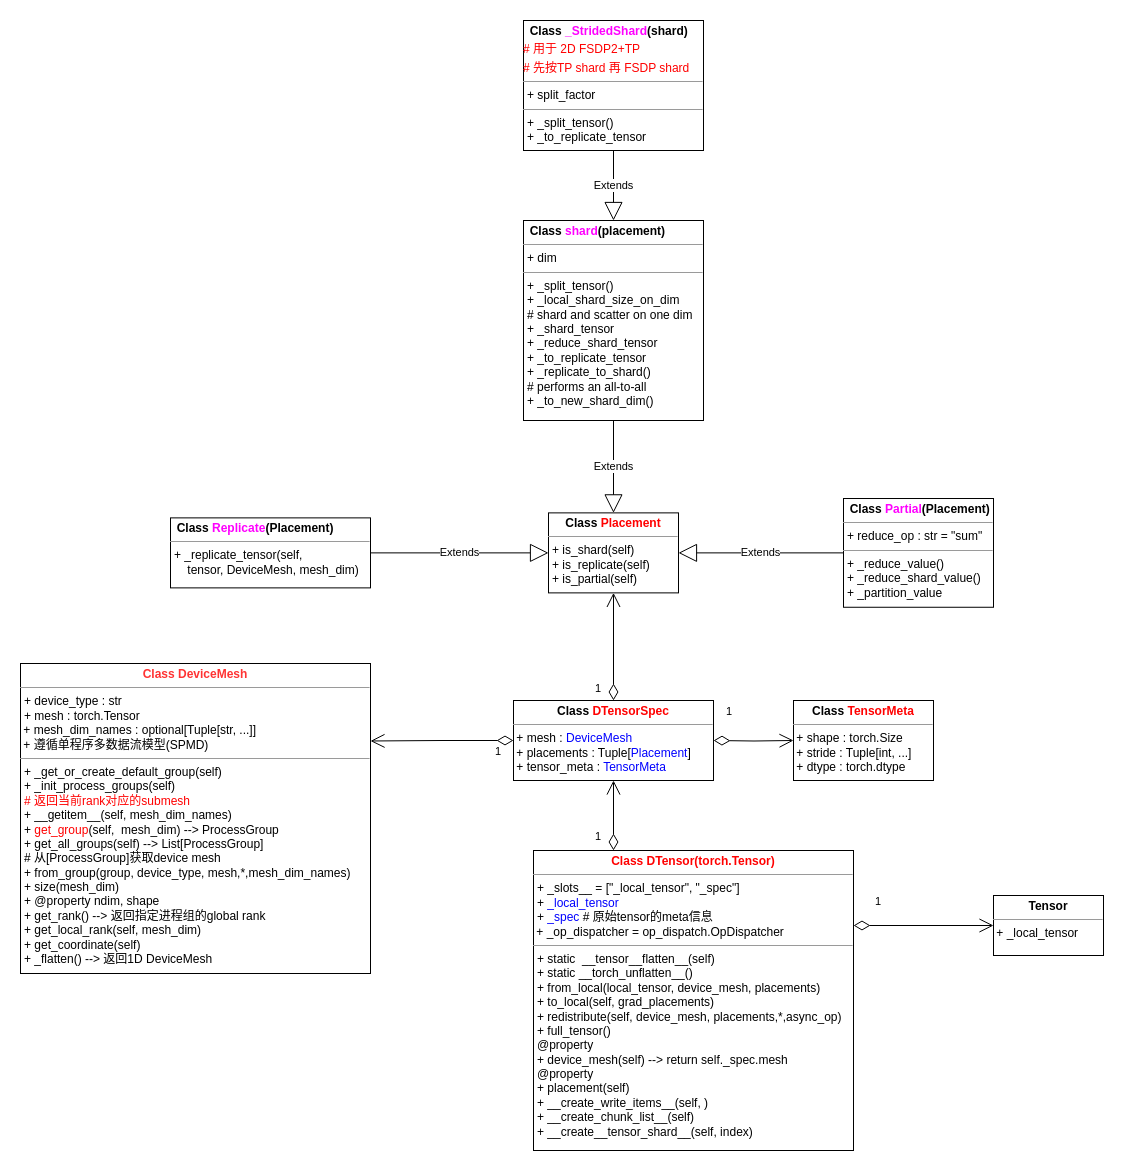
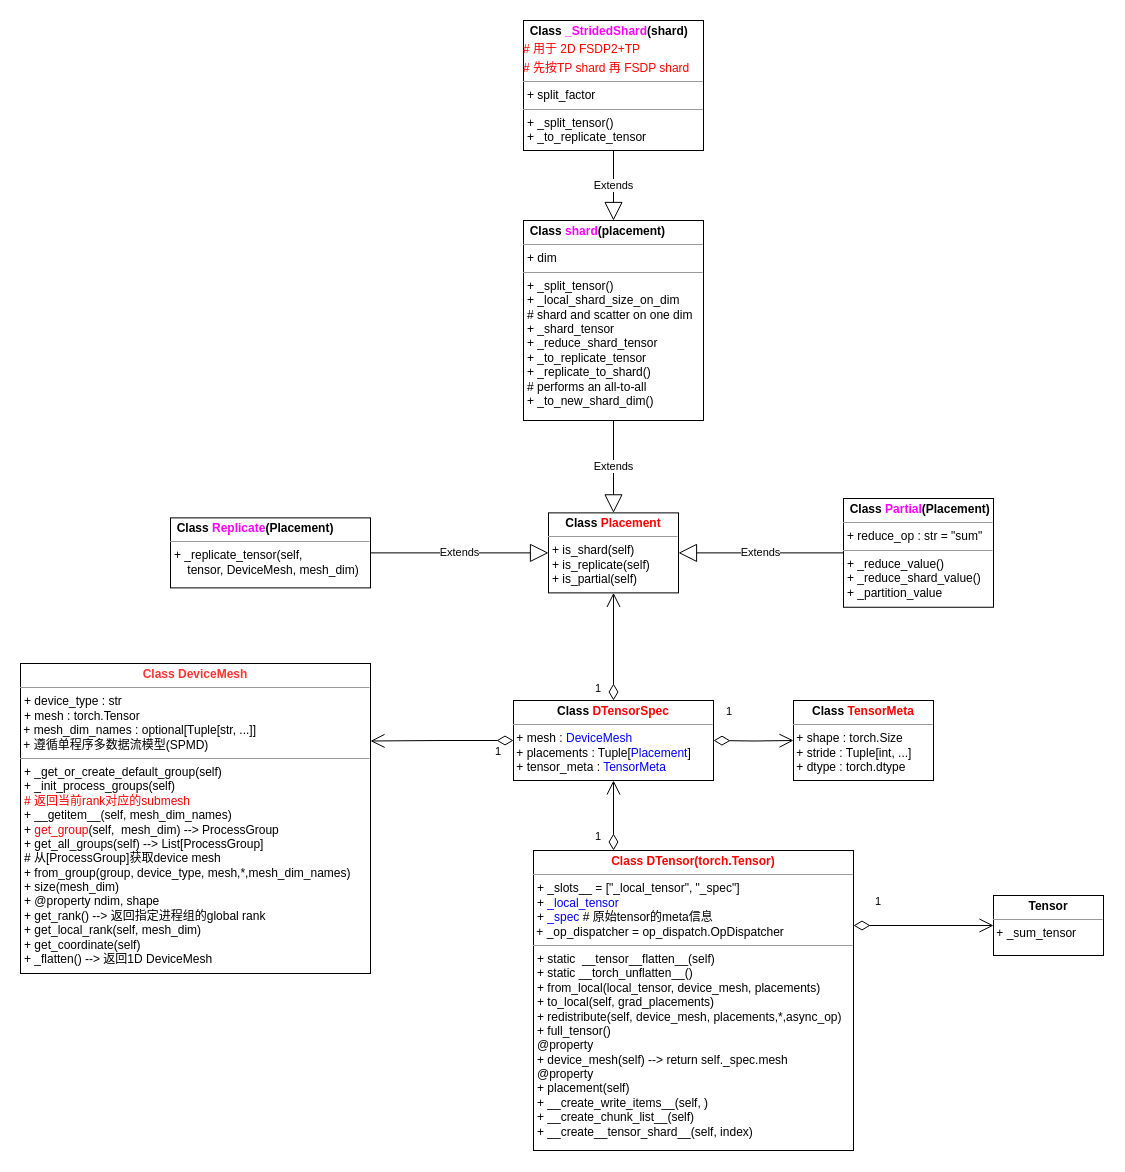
(1039, 910) -> (1036, 910)
